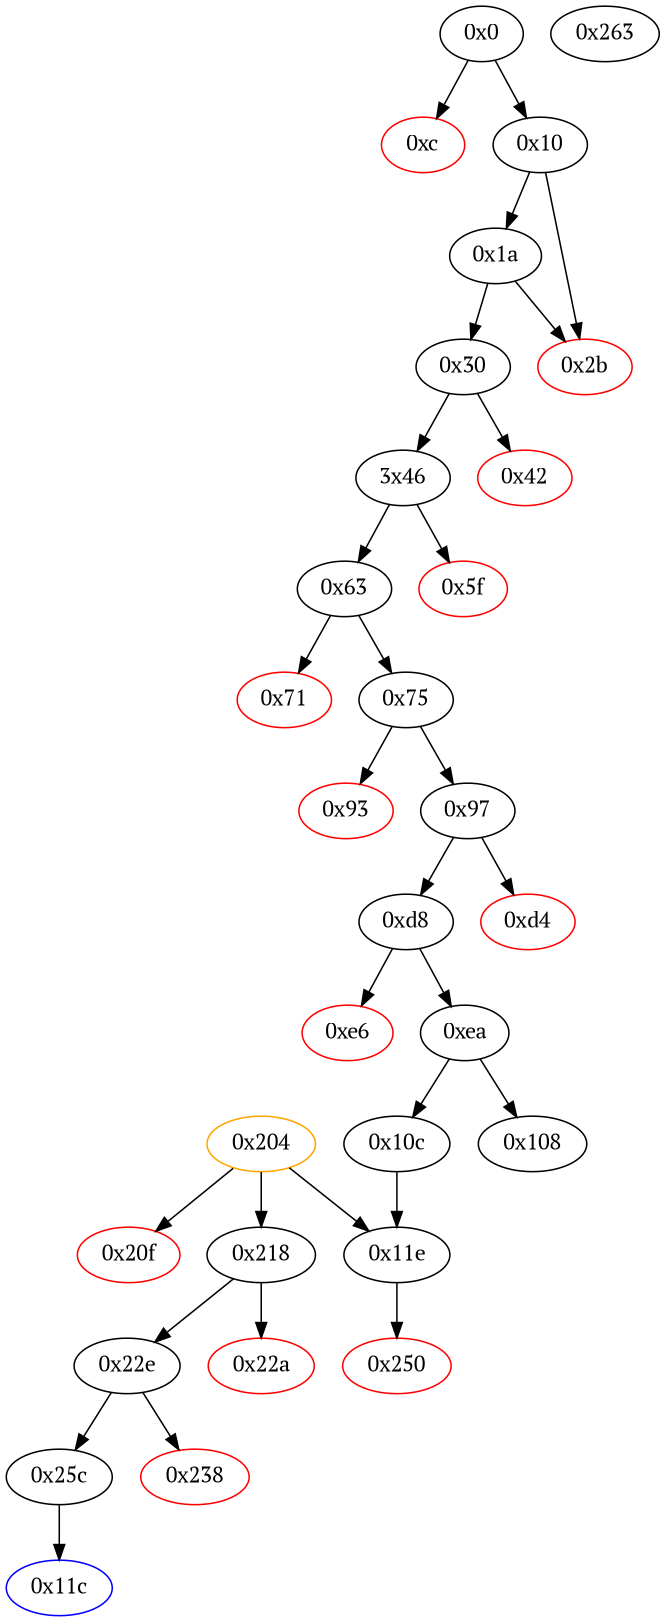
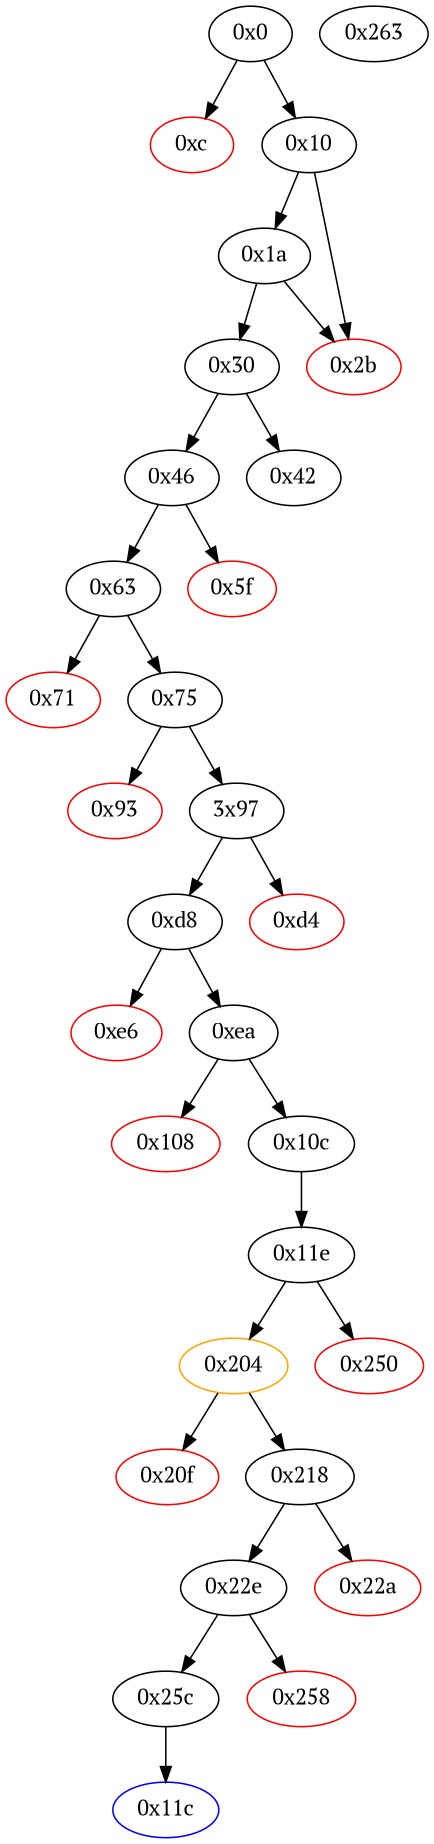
(403, 478) -> (172, 478)
(525, 478) -> (294, 478)
(468, 811) -> (237, 811)
(533, 1144) -> (166, 1144)
(323, 1195) -> (272, 1303)
(195, 1477) -> (301, 1699)
